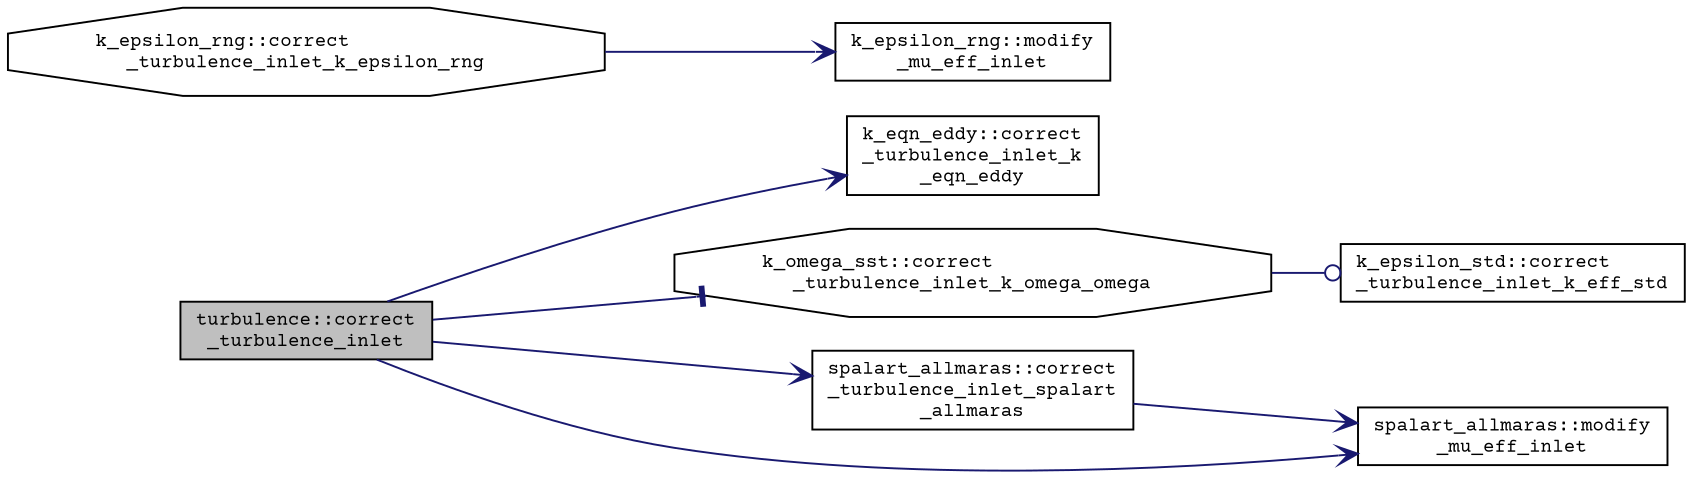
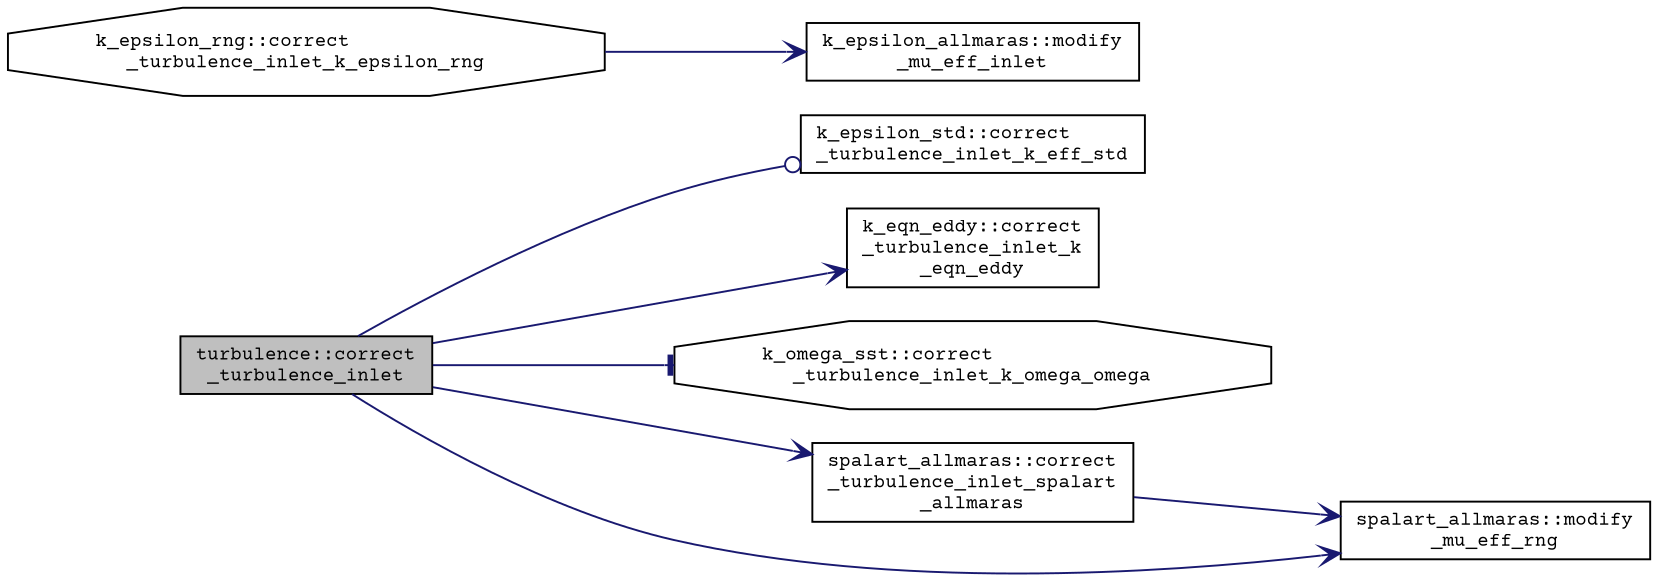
(973, 52) -> (973, 52)
(1298, 273) -> (565, 233)
(1513, 436) -> (1495, 530)
